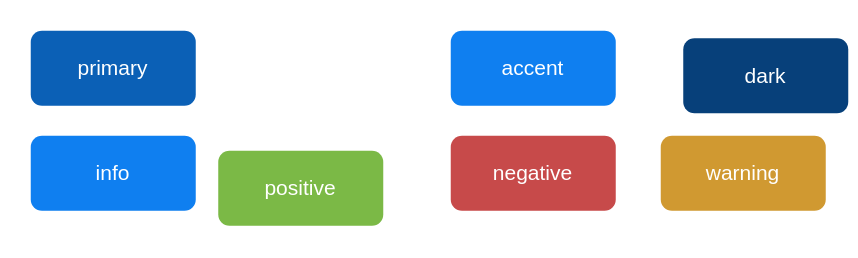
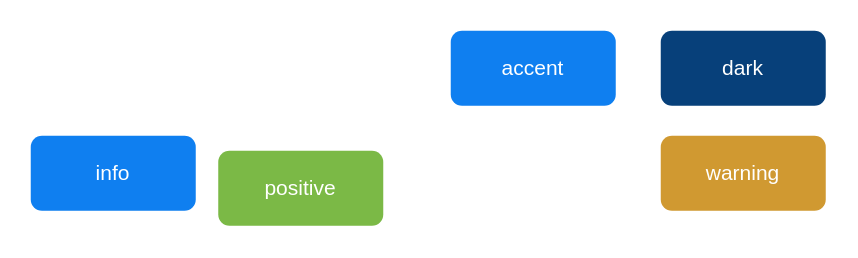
(113, 68) -> none
(766, 76) -> (743, 68)
(533, 173) -> none
